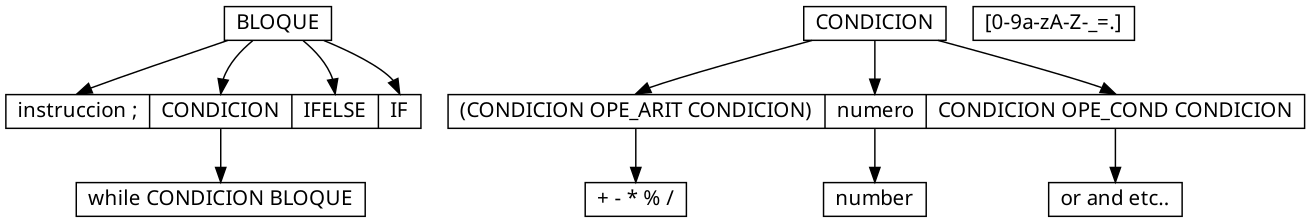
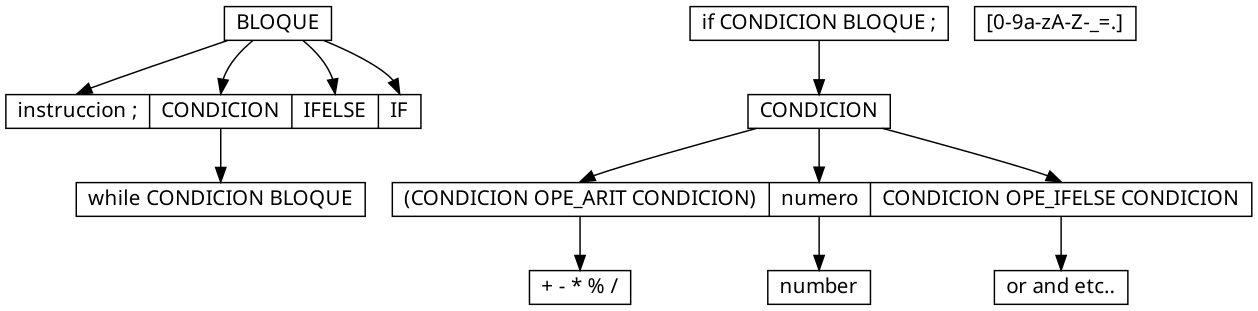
none -> (819, 23)
(1115, 111) -> (1061, 199)
